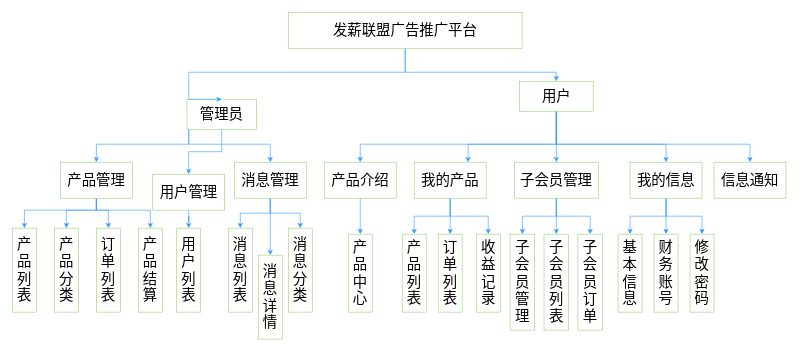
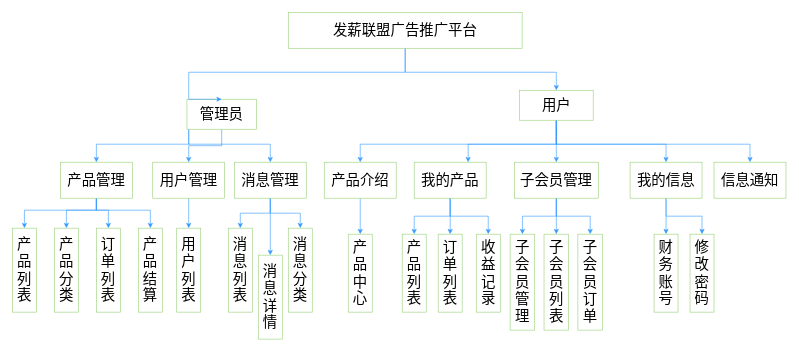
(557, 96) -> (557, 105)
(189, 192) -> (189, 180)
(630, 216) -> none
(630, 273) -> none
